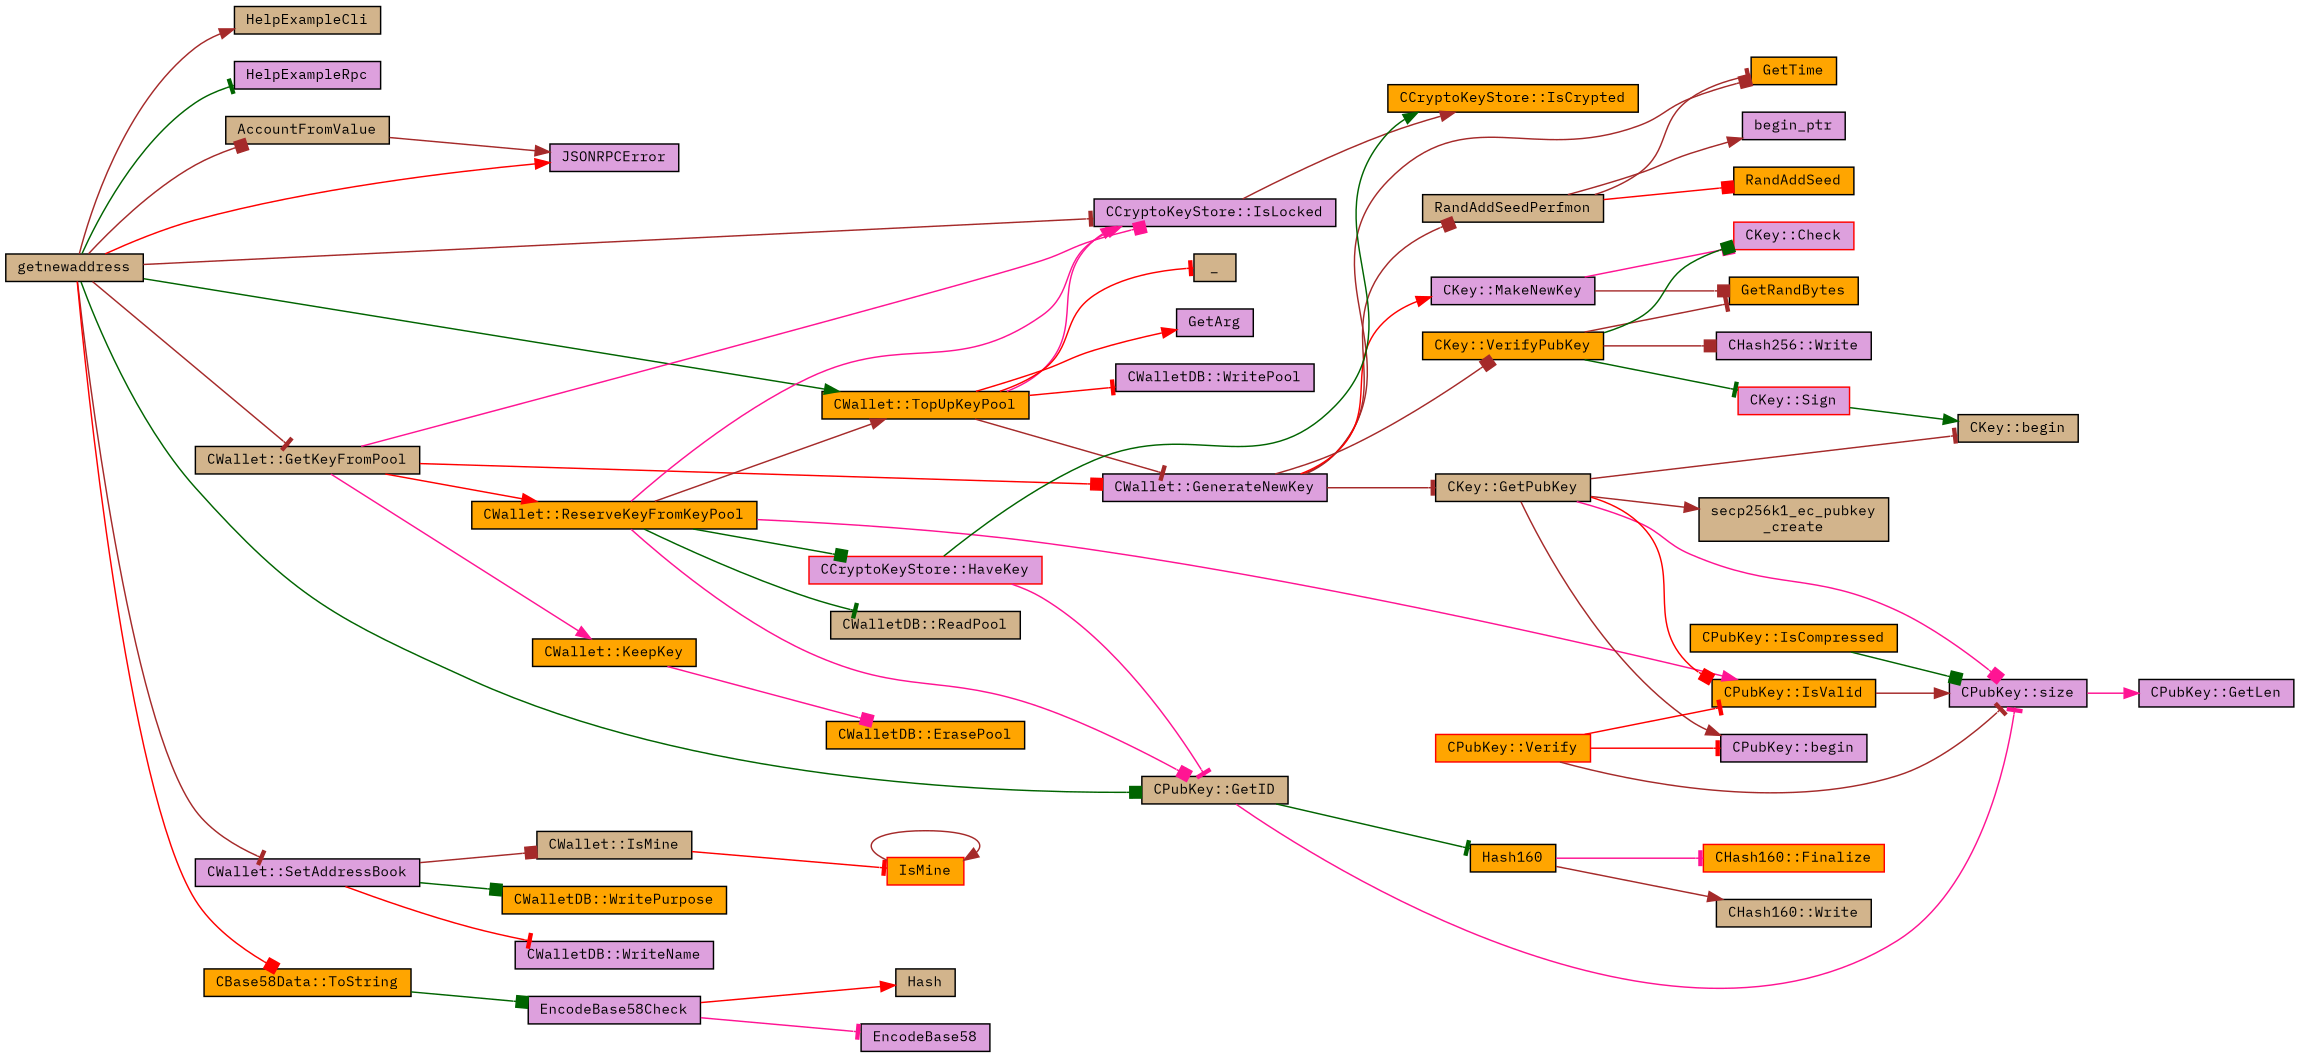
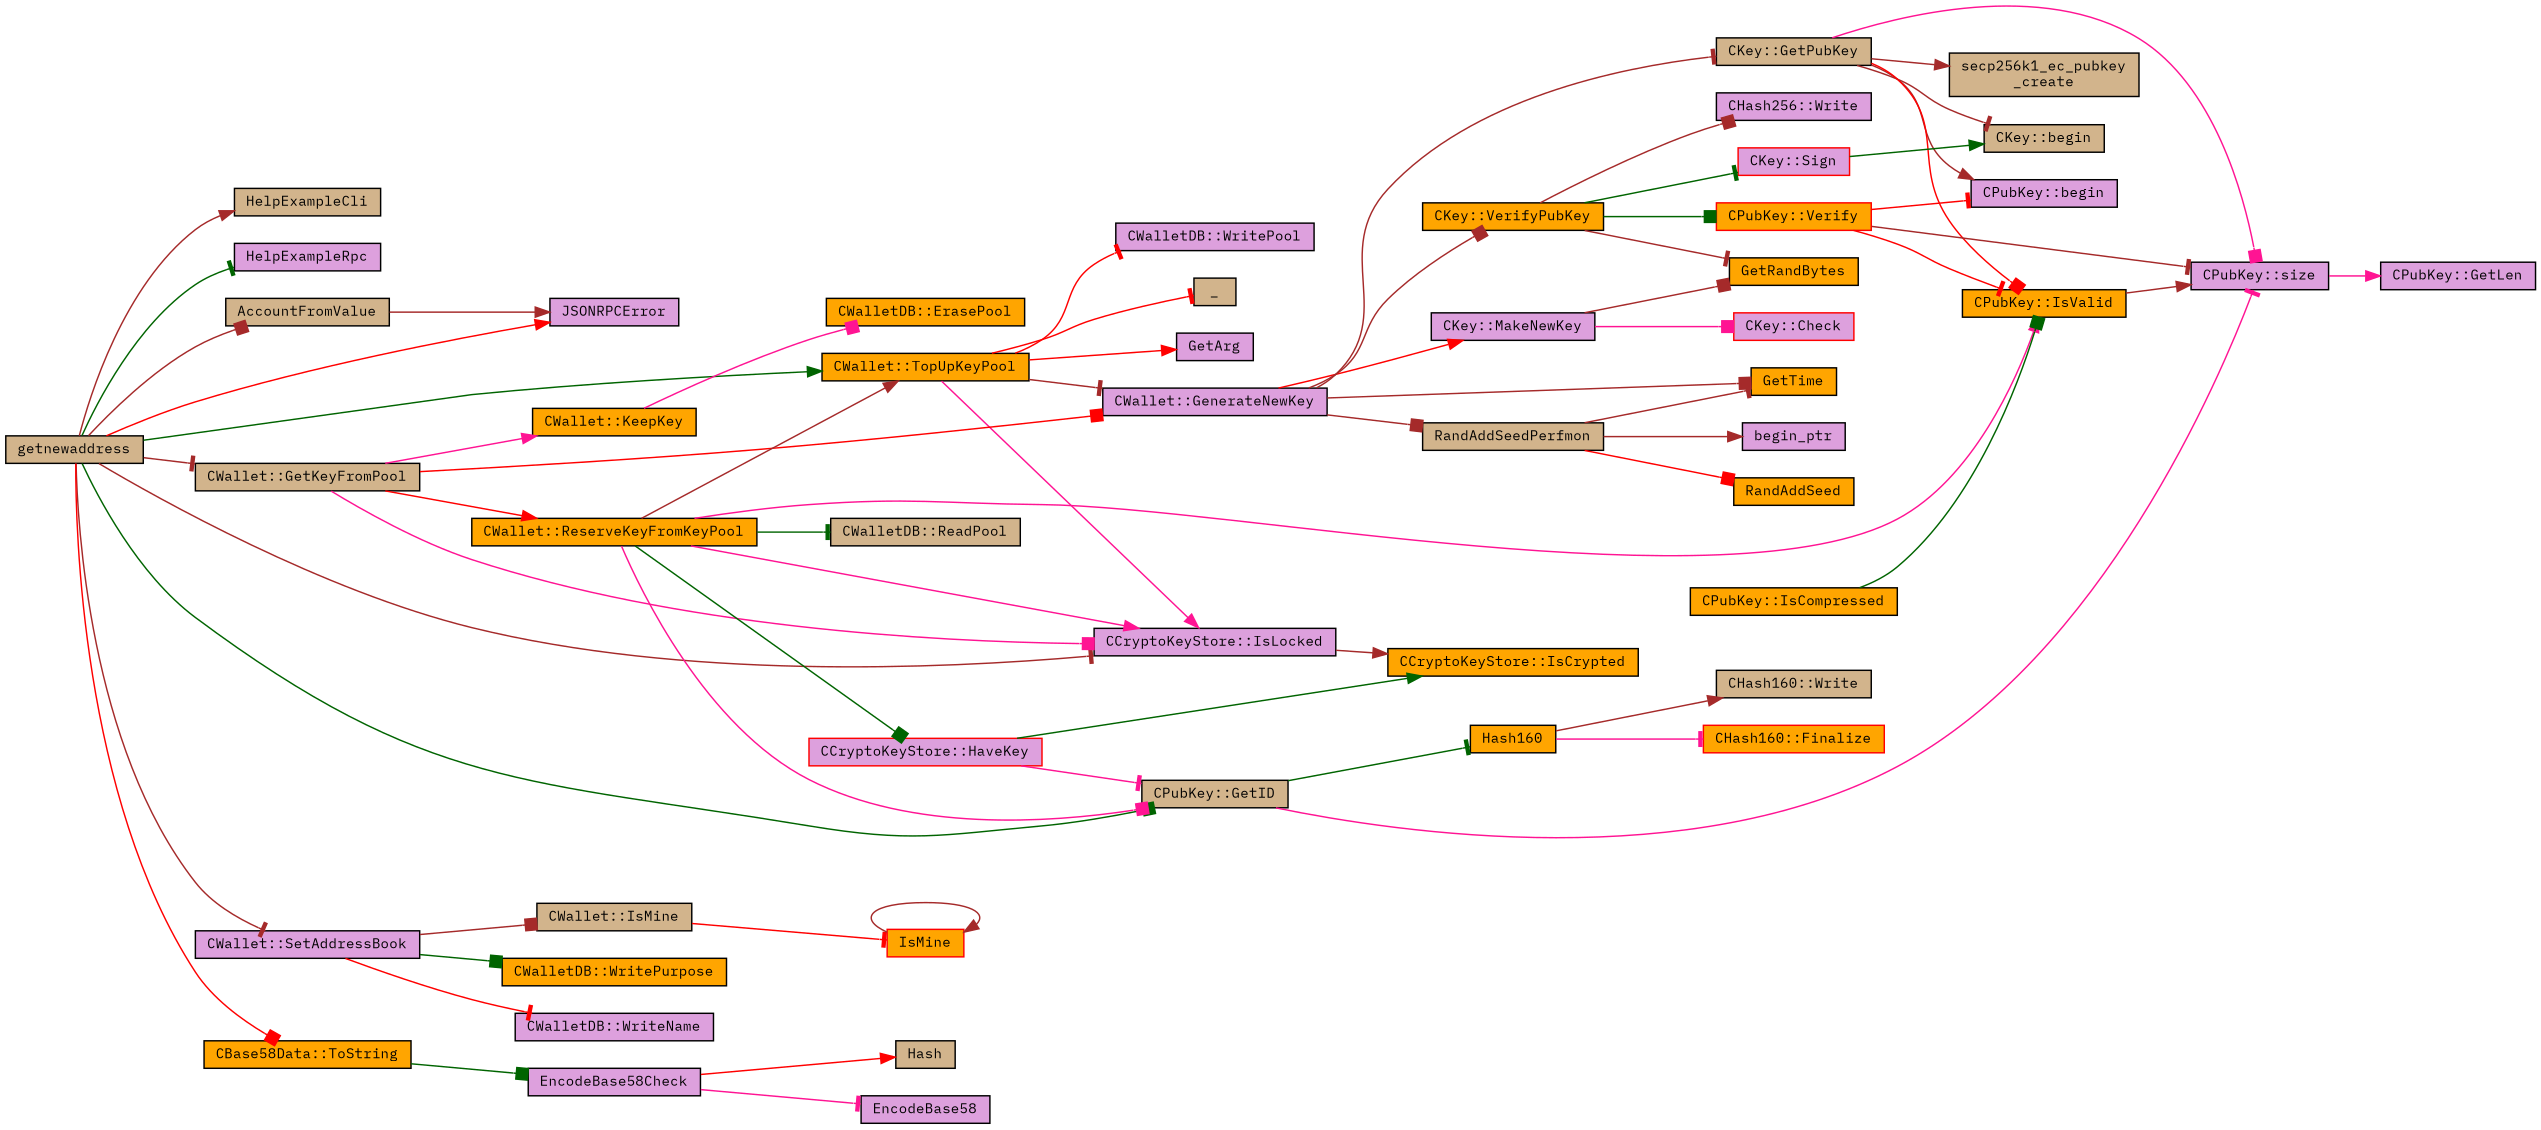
(1657, 302) -> (1652, 217)
(1899, 664) -> (1971, 477)
